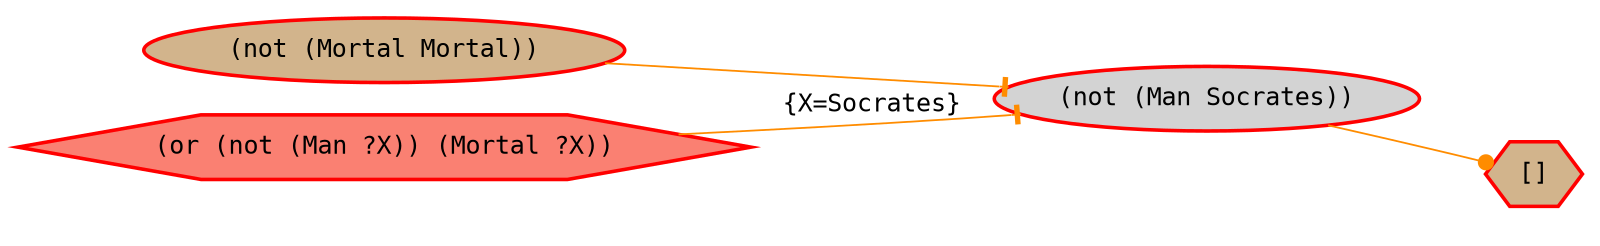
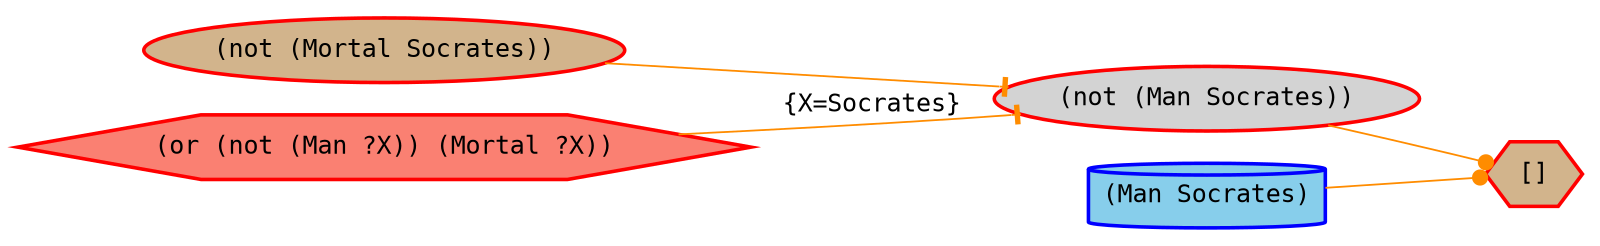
(384, 50) -> (384, 50)
none -> (1207, 196)
